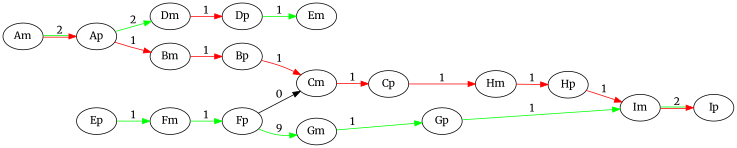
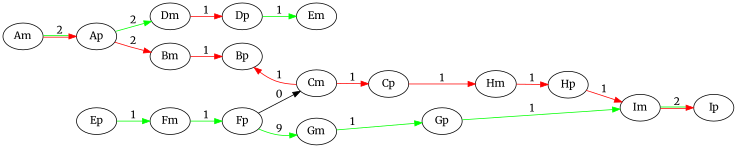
(133, 41) -> (133, 41)
(278, 65) -> (277, 81)
